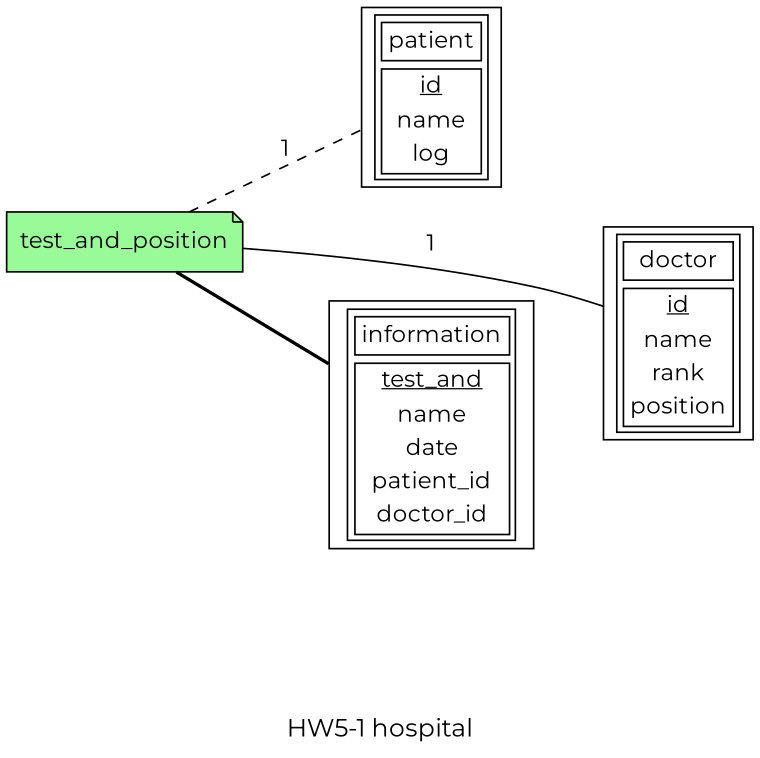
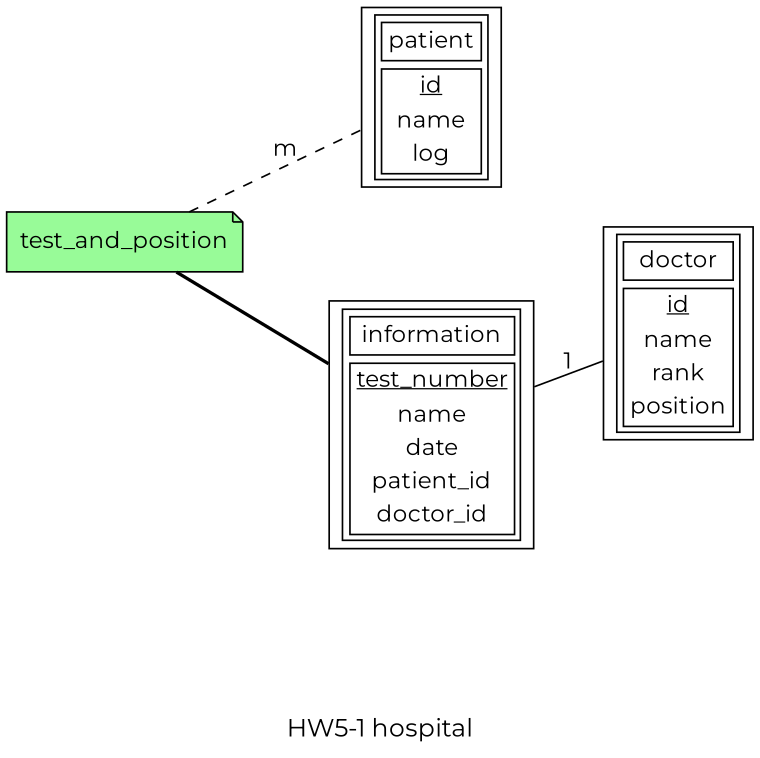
(286, 150) -> (286, 150)
(425, 268) -> (569, 374)
(432, 380) -> (432, 380)
